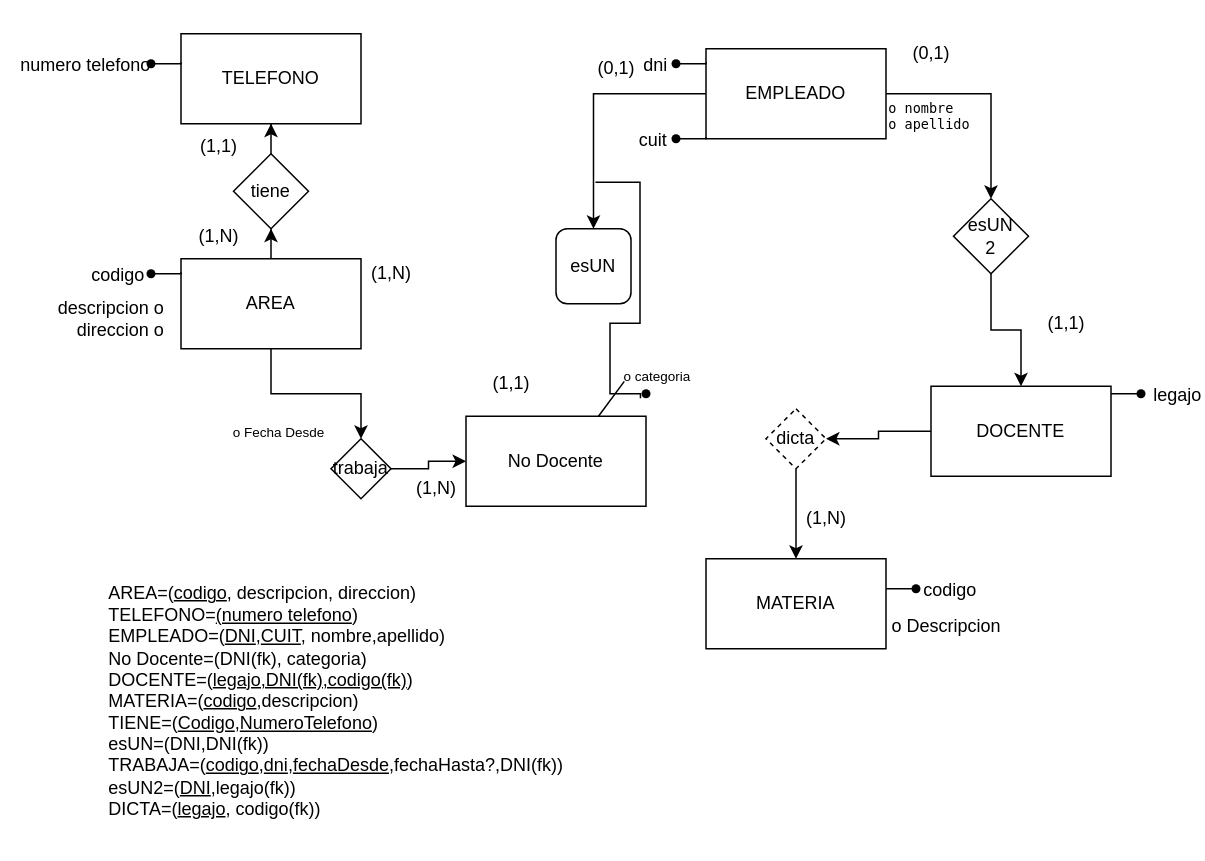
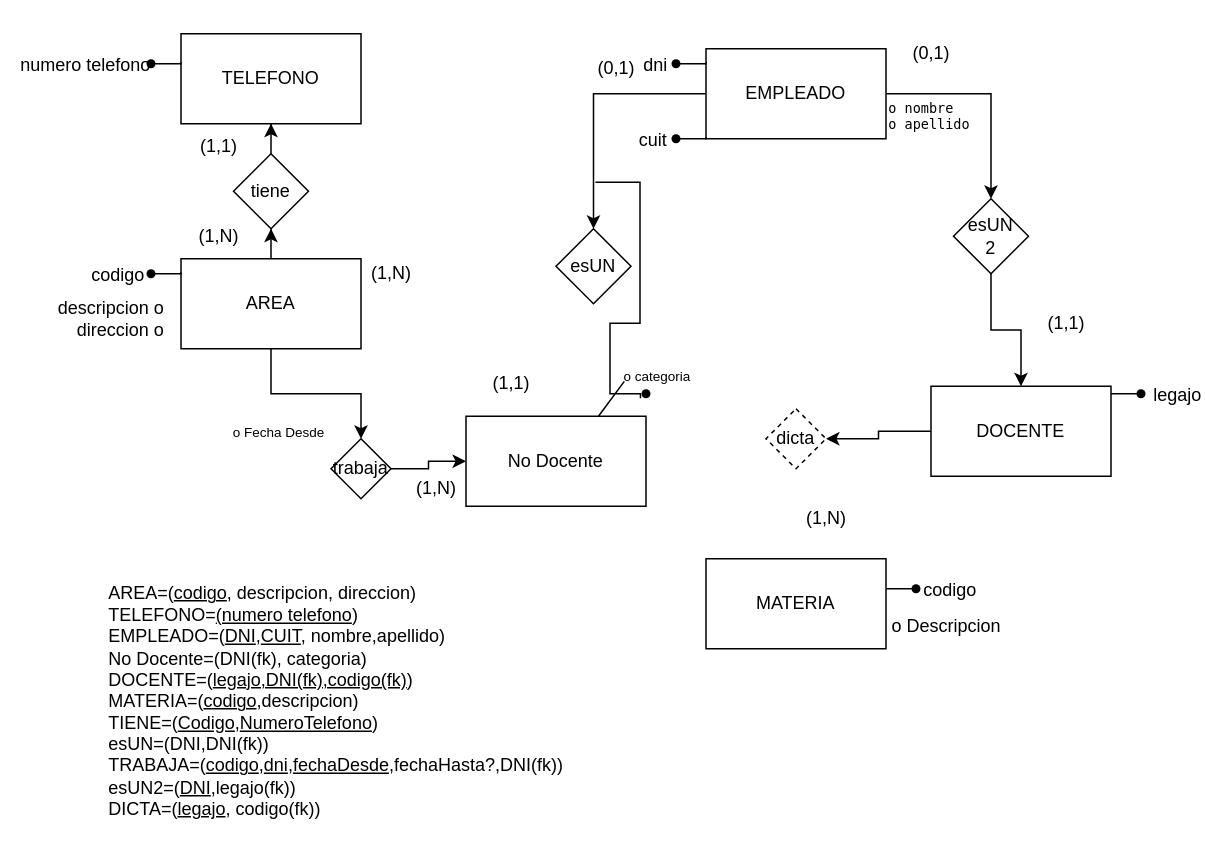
(593, 266) -> (593, 266)
(796, 509) -> none
